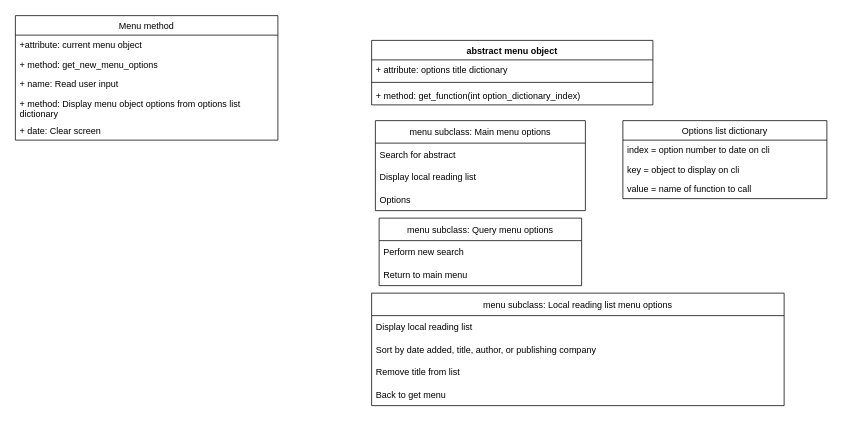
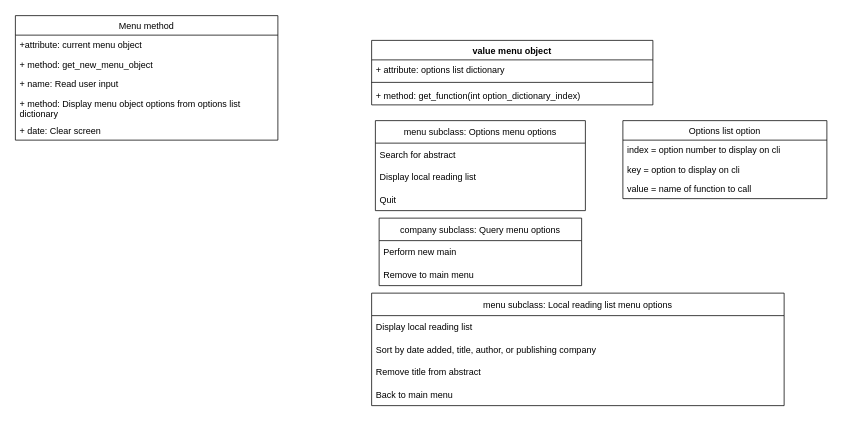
(512, 50) -> (512, 50)
(90, 65) -> (89, 65)
(456, 70) -> (454, 70)
(725, 131) -> (725, 131)
(480, 132) -> (480, 132)
(705, 150) -> (710, 150)
(691, 170) -> (690, 170)
(396, 200) -> (388, 200)
(480, 230) -> (480, 230)
(426, 252) -> (420, 252)
(426, 275) -> (426, 275)
(423, 372) -> (435, 372)
(413, 395) -> (414, 395)
